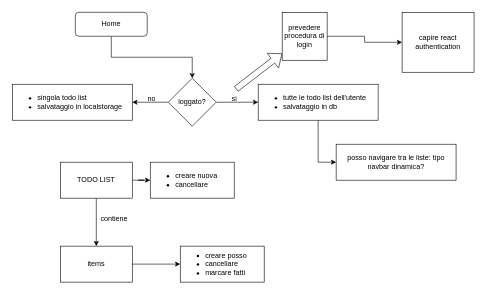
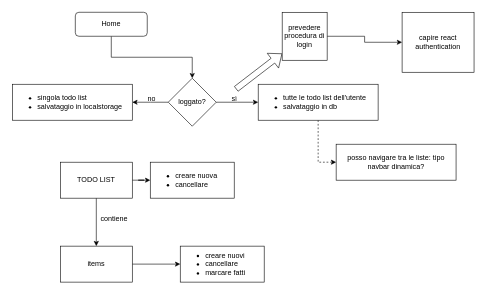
(318, 147) -> (318, 147)
(206, 264) -> (206, 264)
